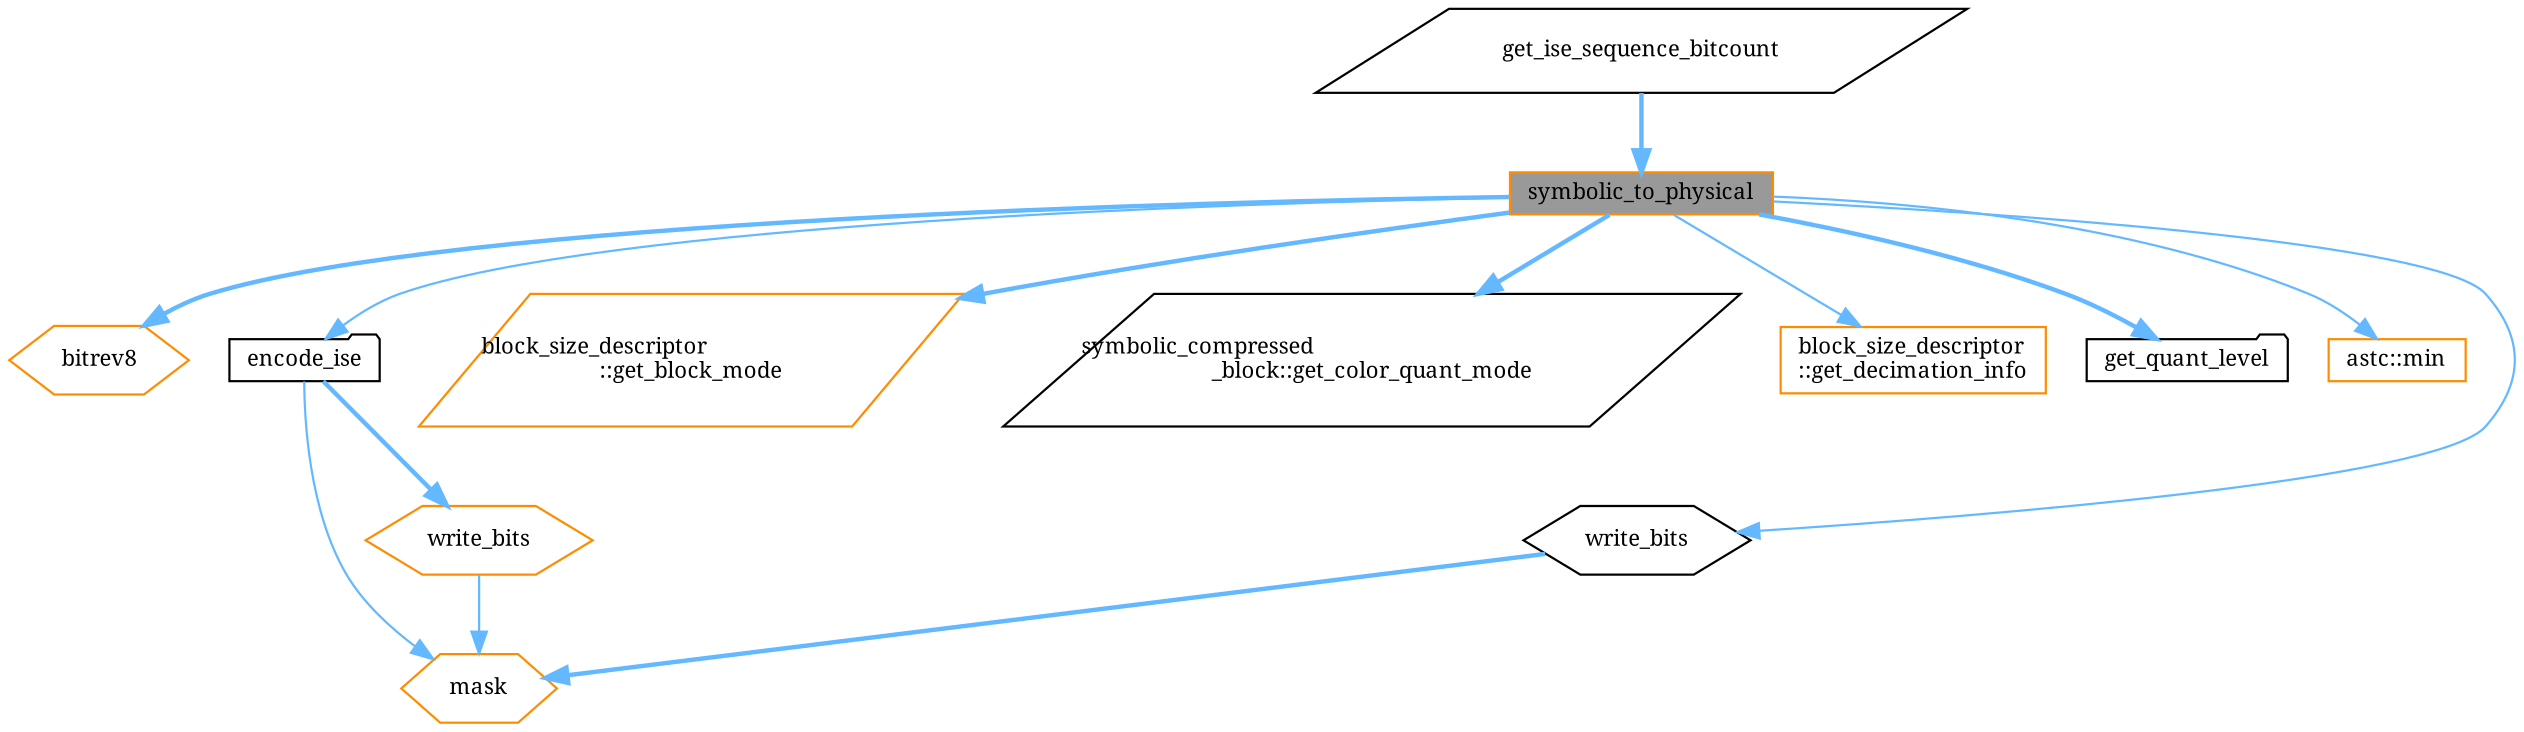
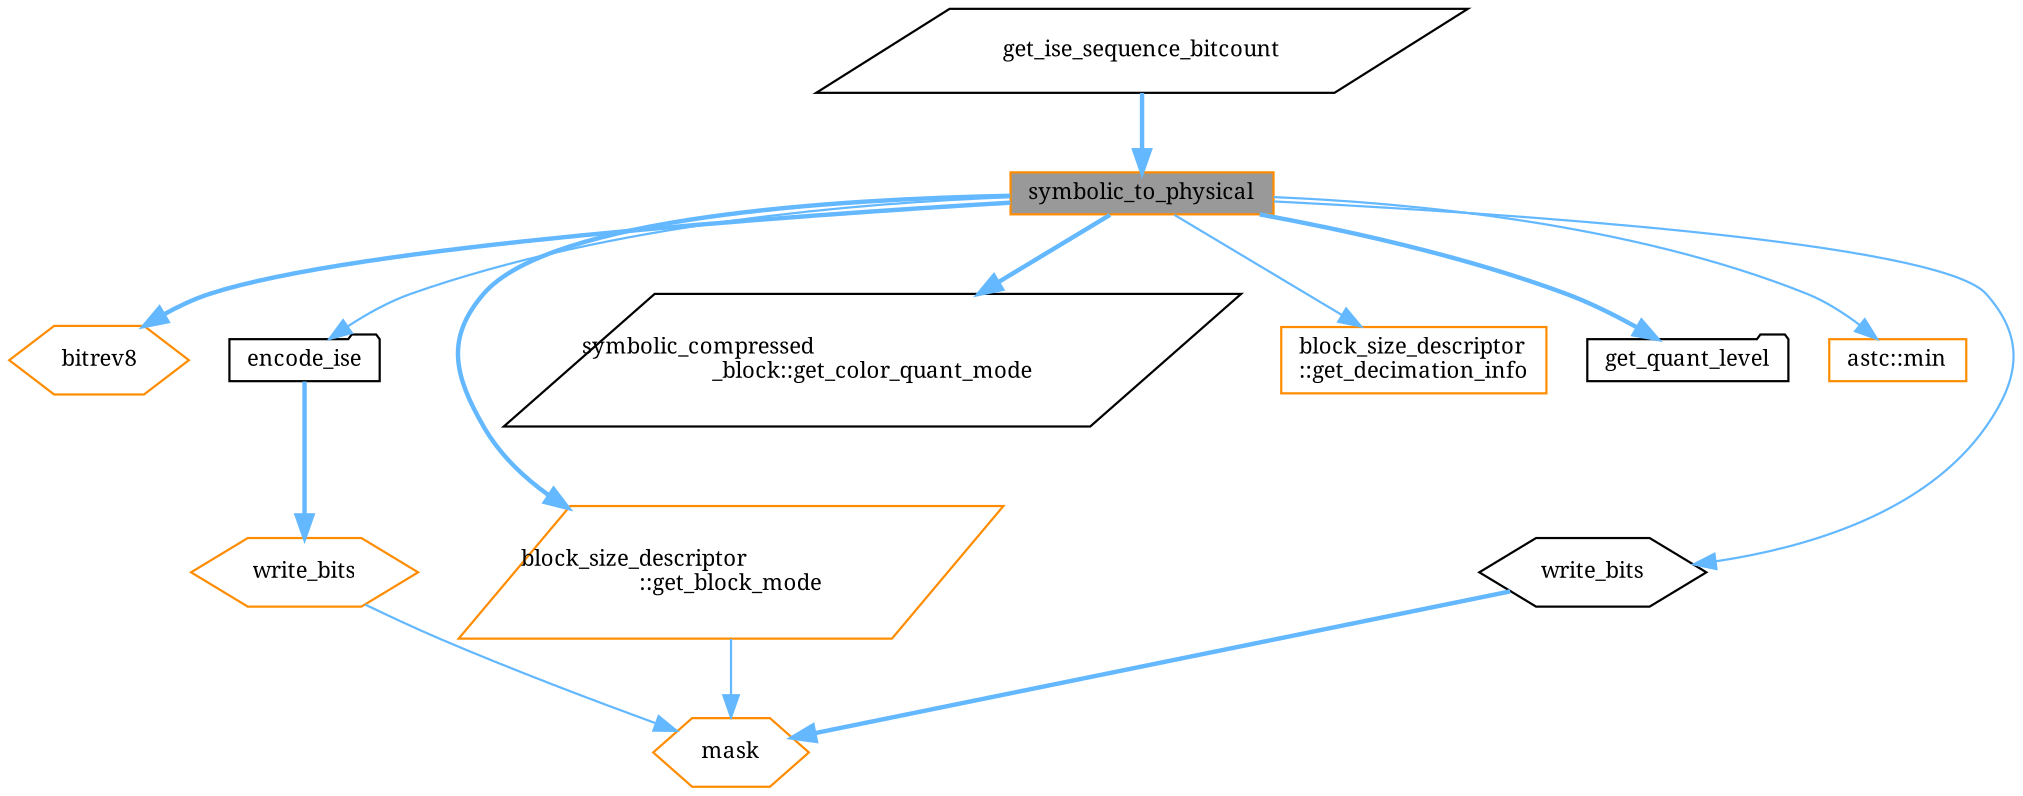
(326, 529) -> (731, 667)
